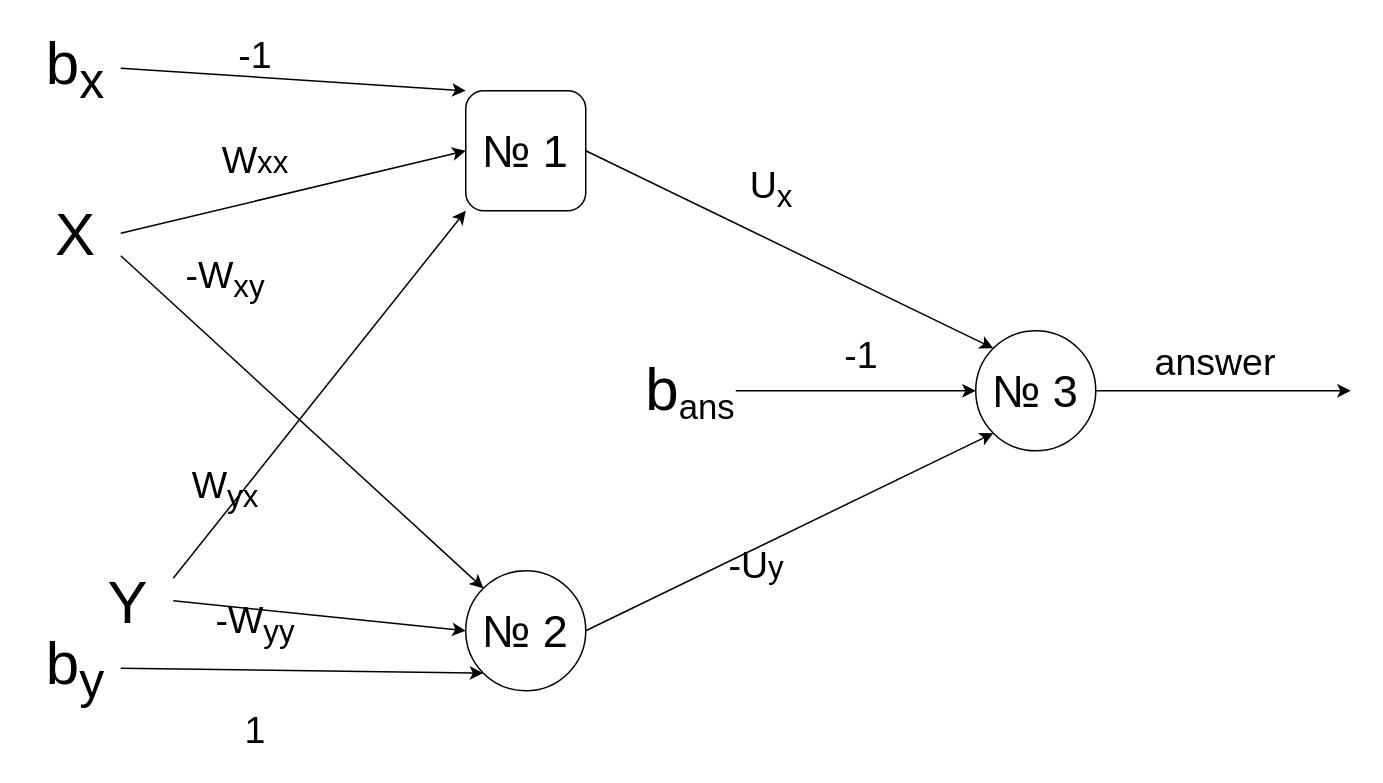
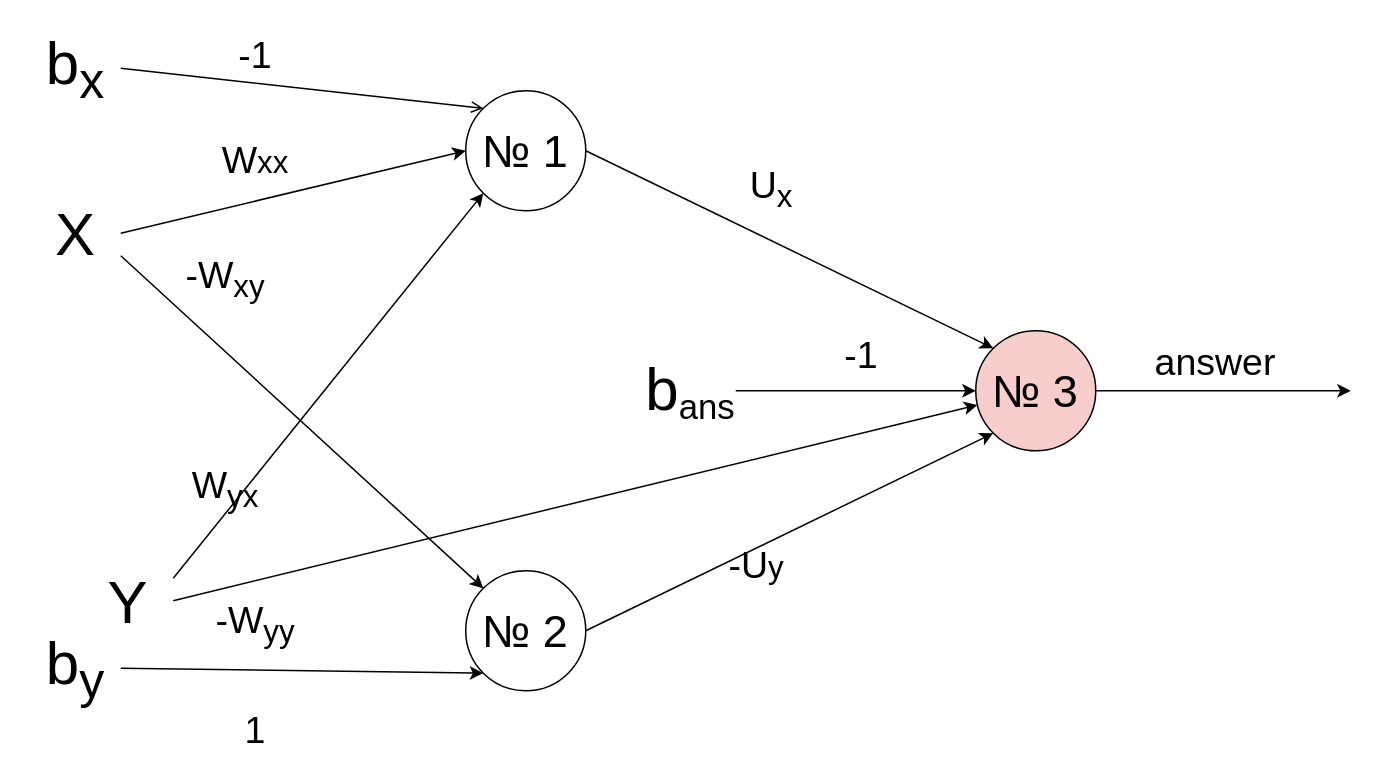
(292, 79) -> (305, 89)
(526, 151) -> (526, 151)
(1036, 391) -> (1036, 391)
(315, 615) -> (571, 504)
